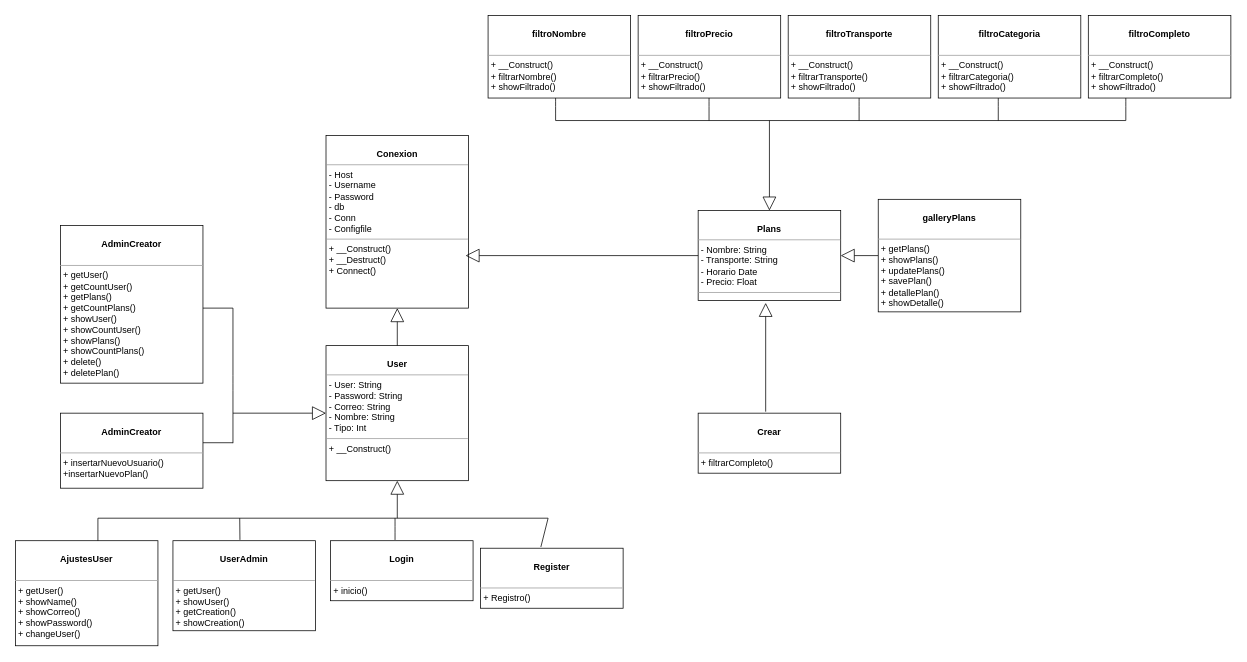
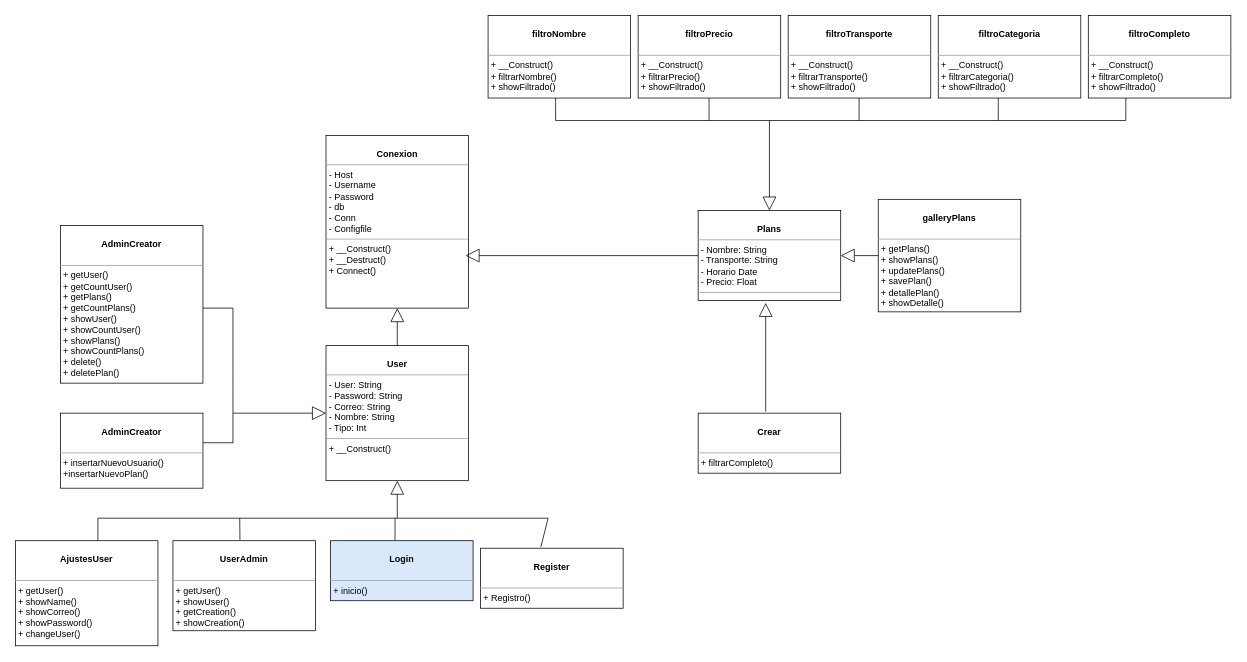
(402, 570) -> (402, 570)
